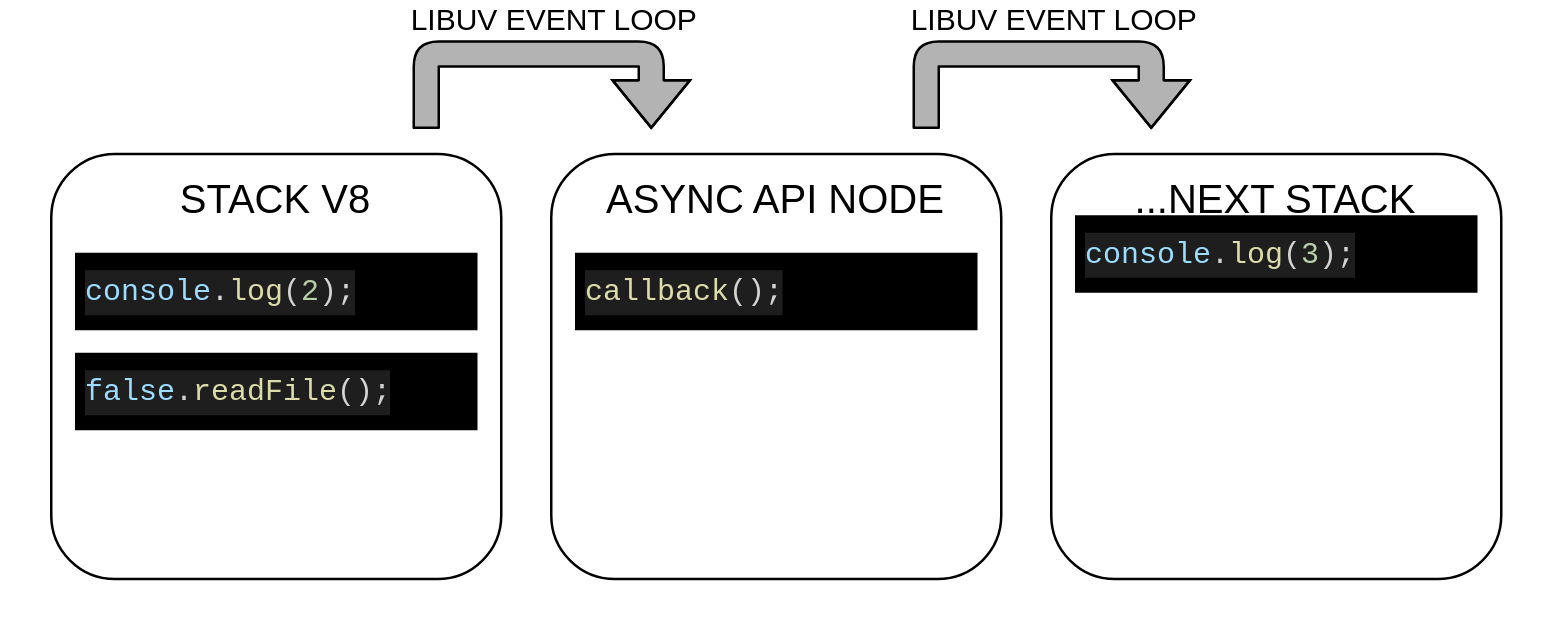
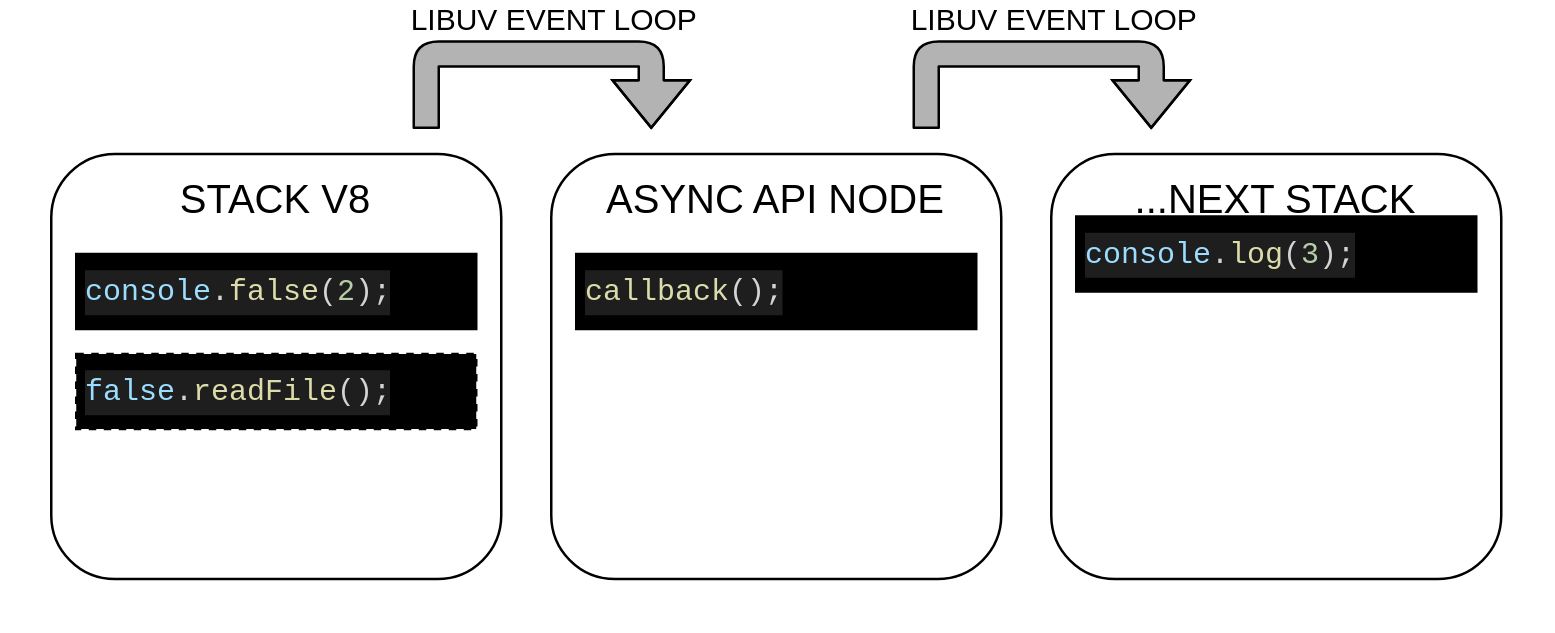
(197, 291) -> (213, 291)
(276, 391) -> (276, 391)
